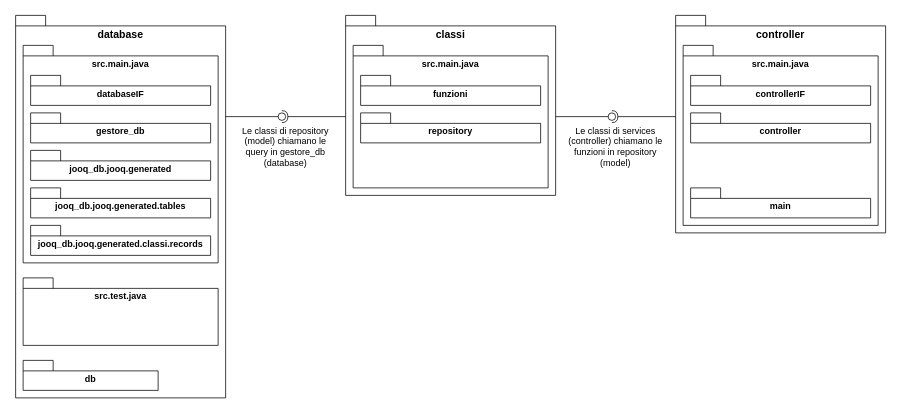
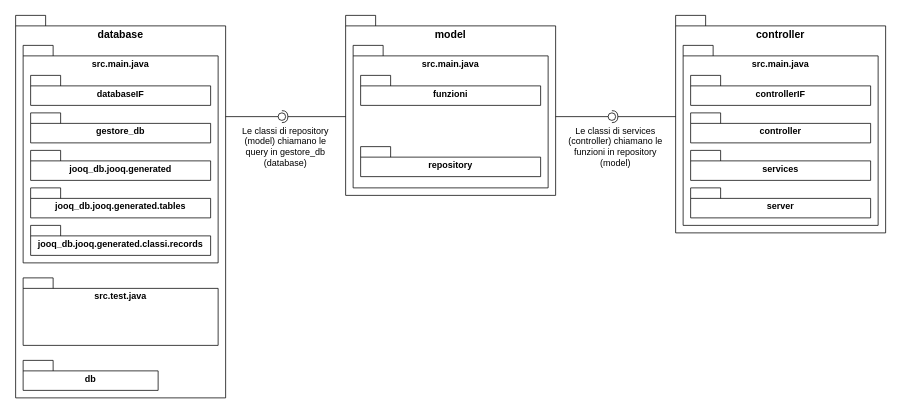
(450, 34) -> (450, 34)
(450, 128) -> (450, 162)
none -> (780, 165)
(780, 207) -> (780, 207)
